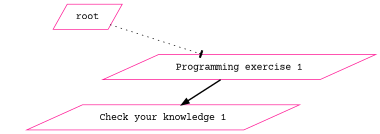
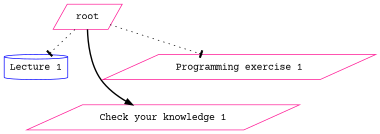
none -> (36, 67)
(204, 90) -> (96, 71)
